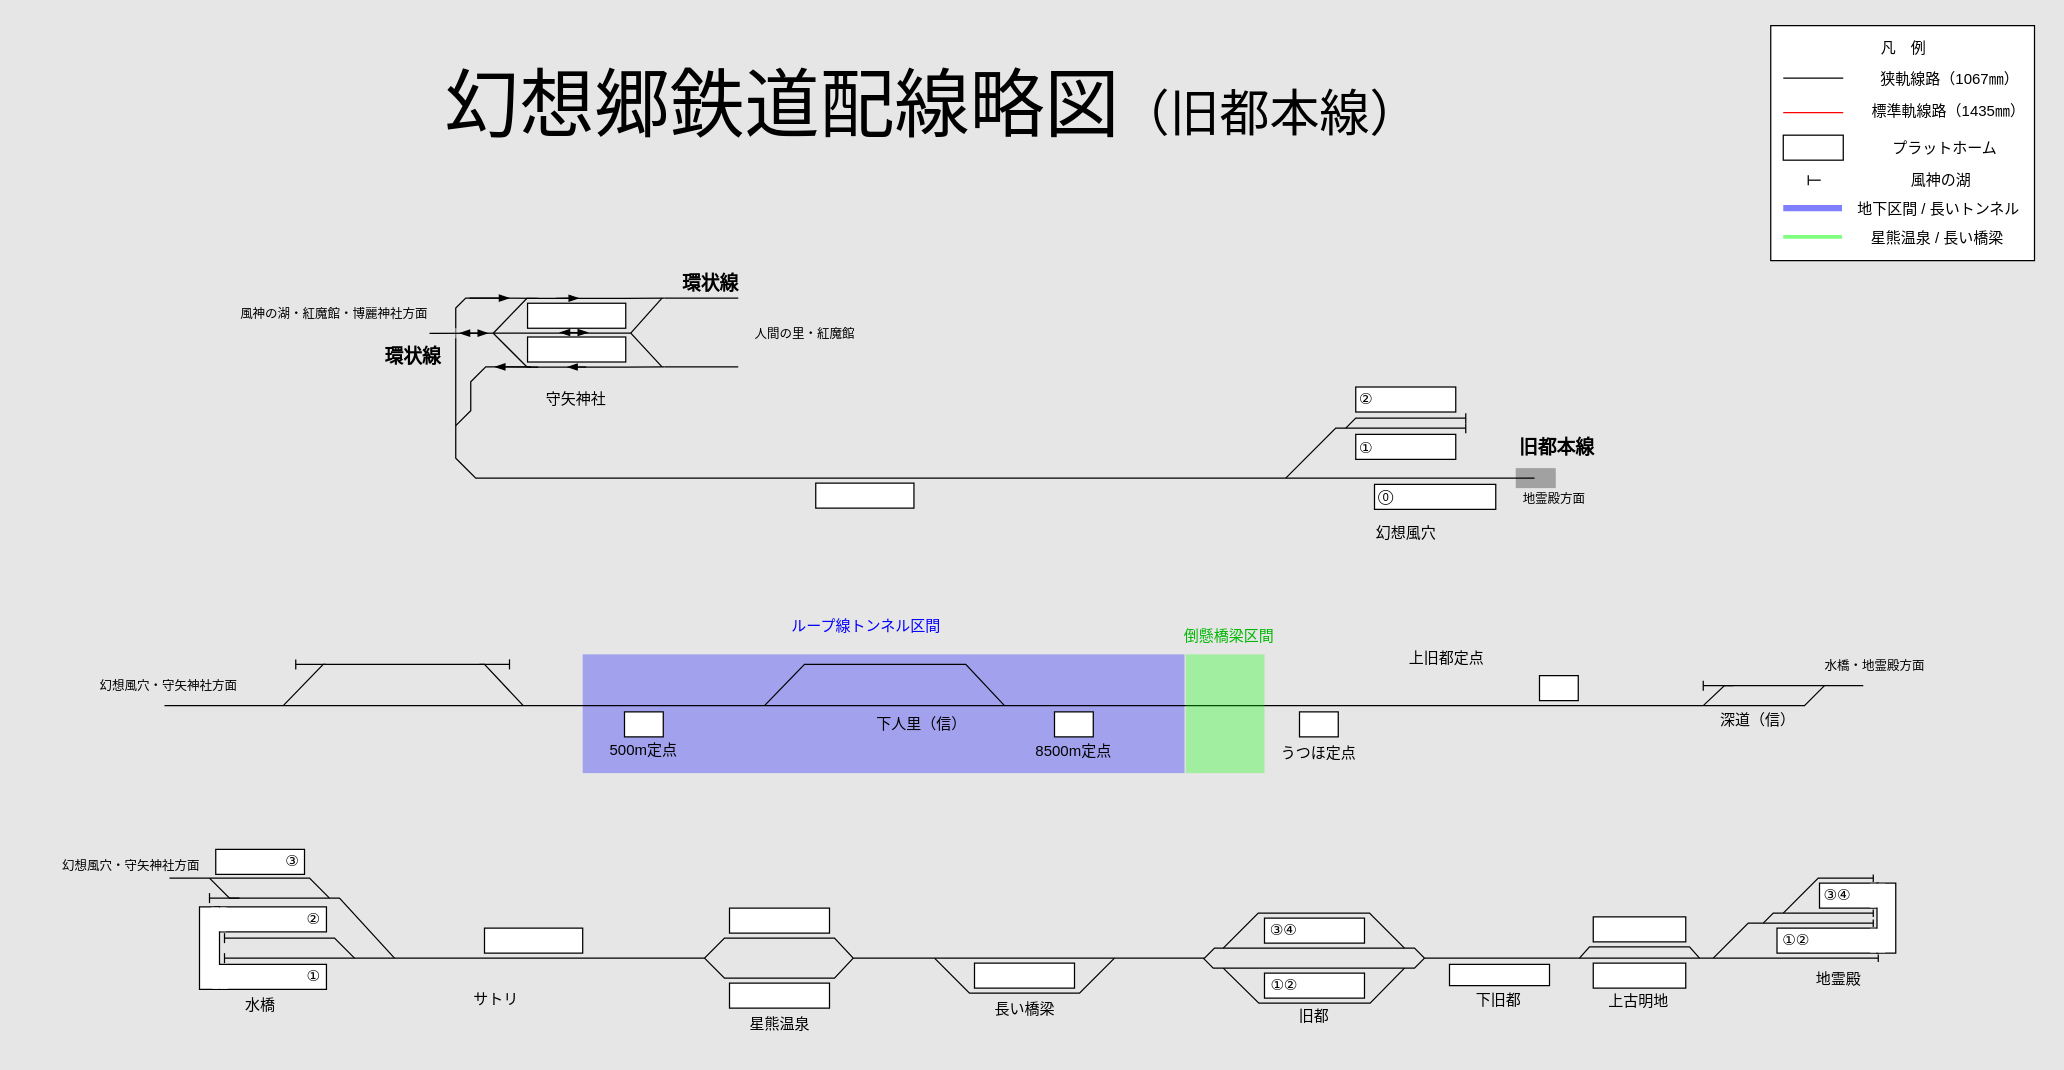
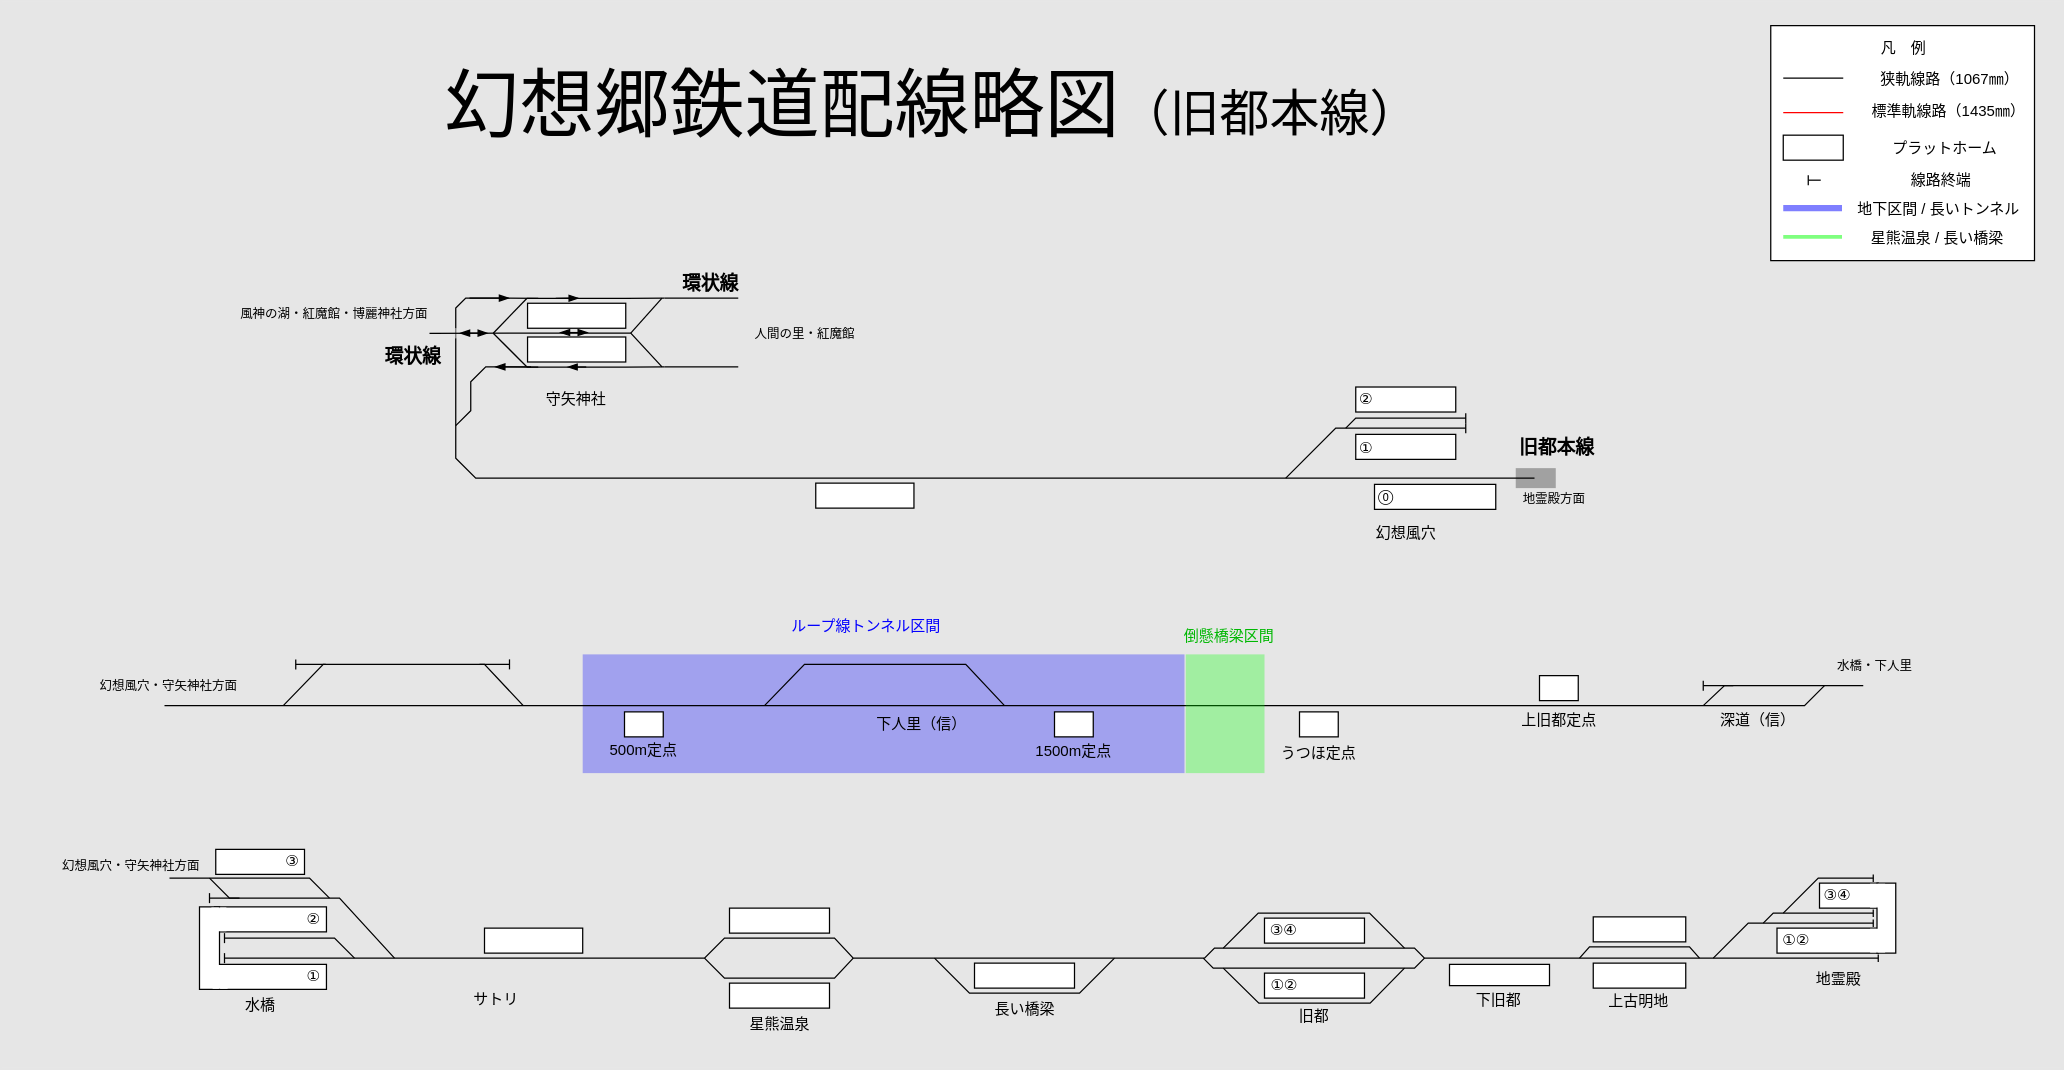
(1941, 181) -> (1941, 181)
(1446, 658) -> (1559, 721)
(1875, 666) -> (1875, 666)
(1074, 752) -> (1074, 752)
